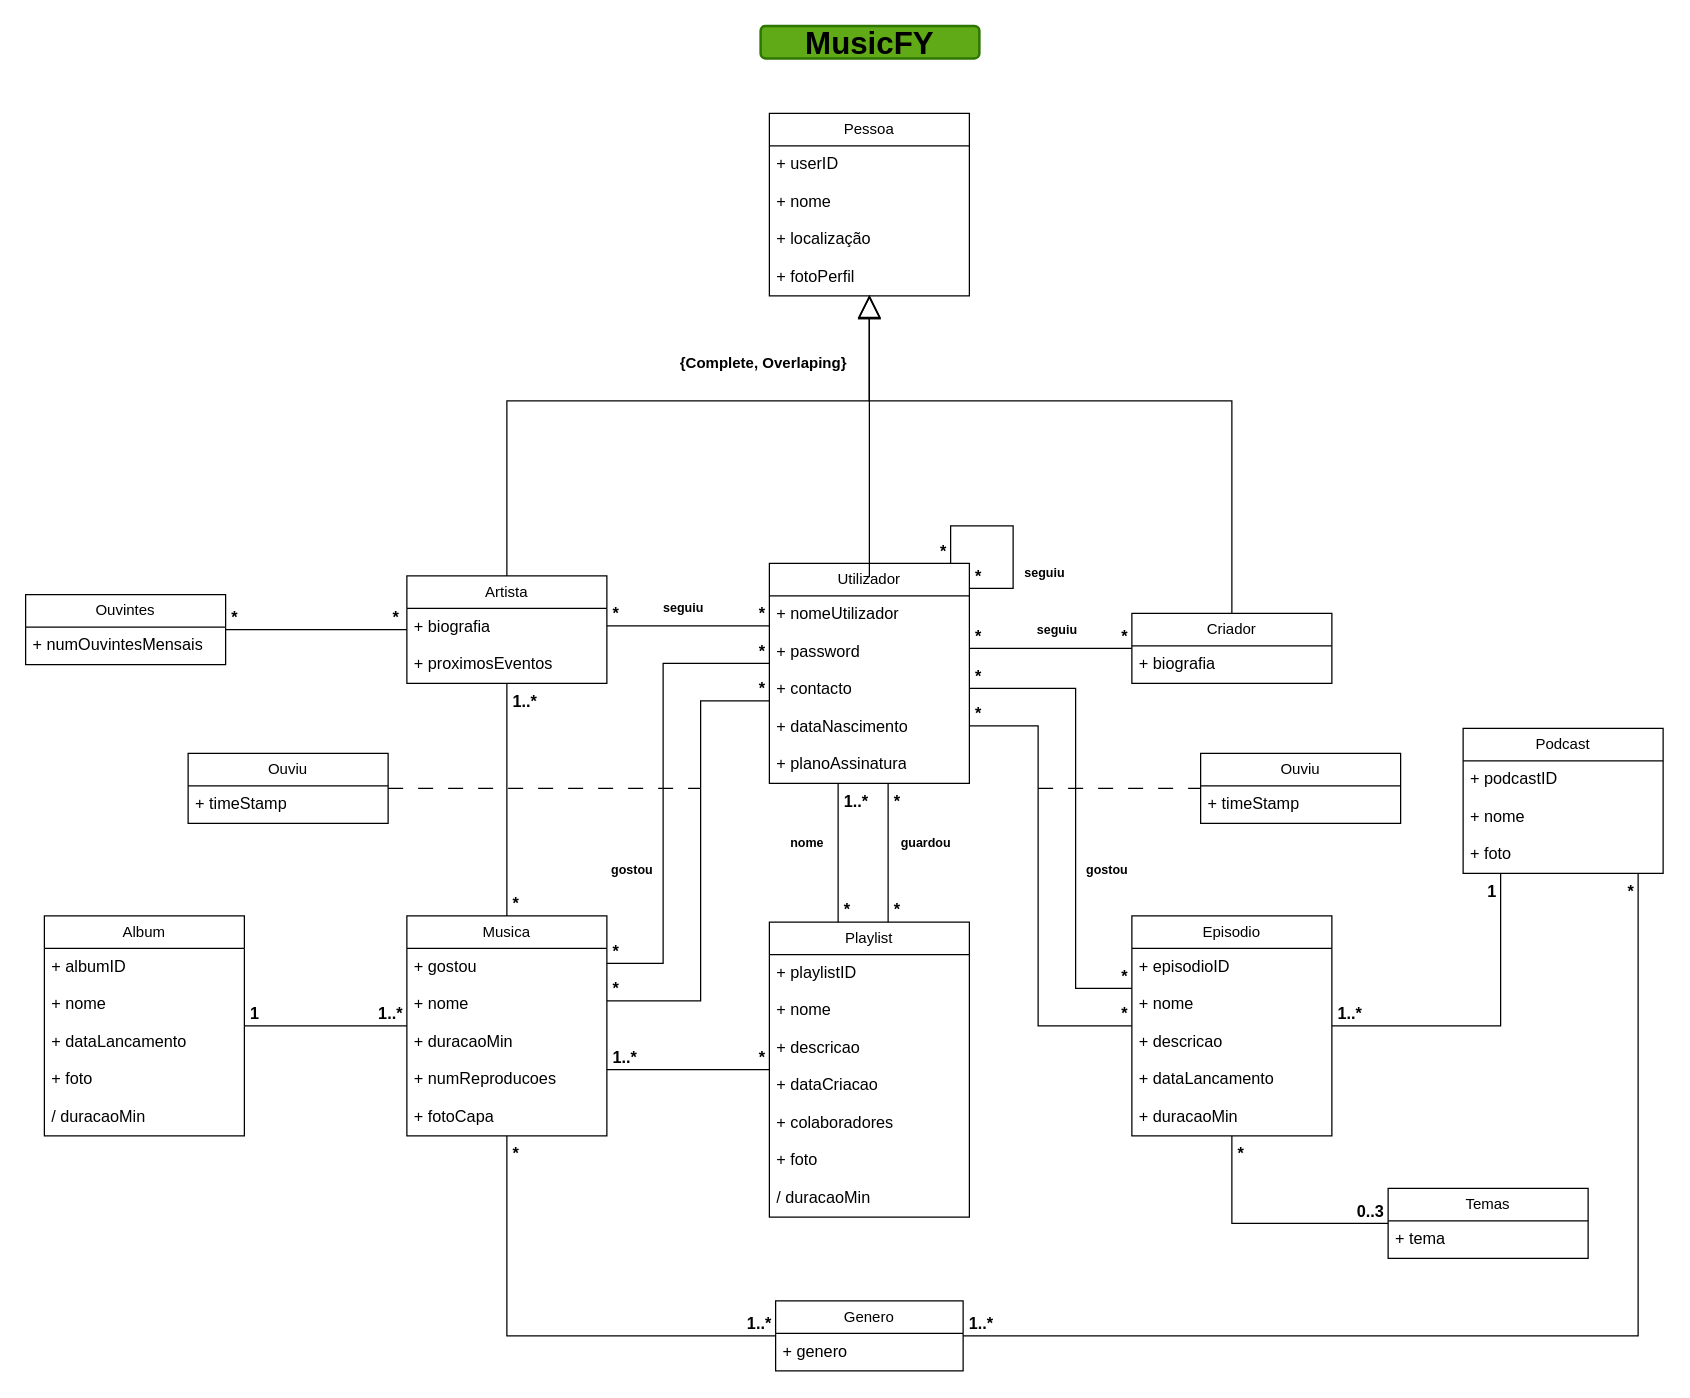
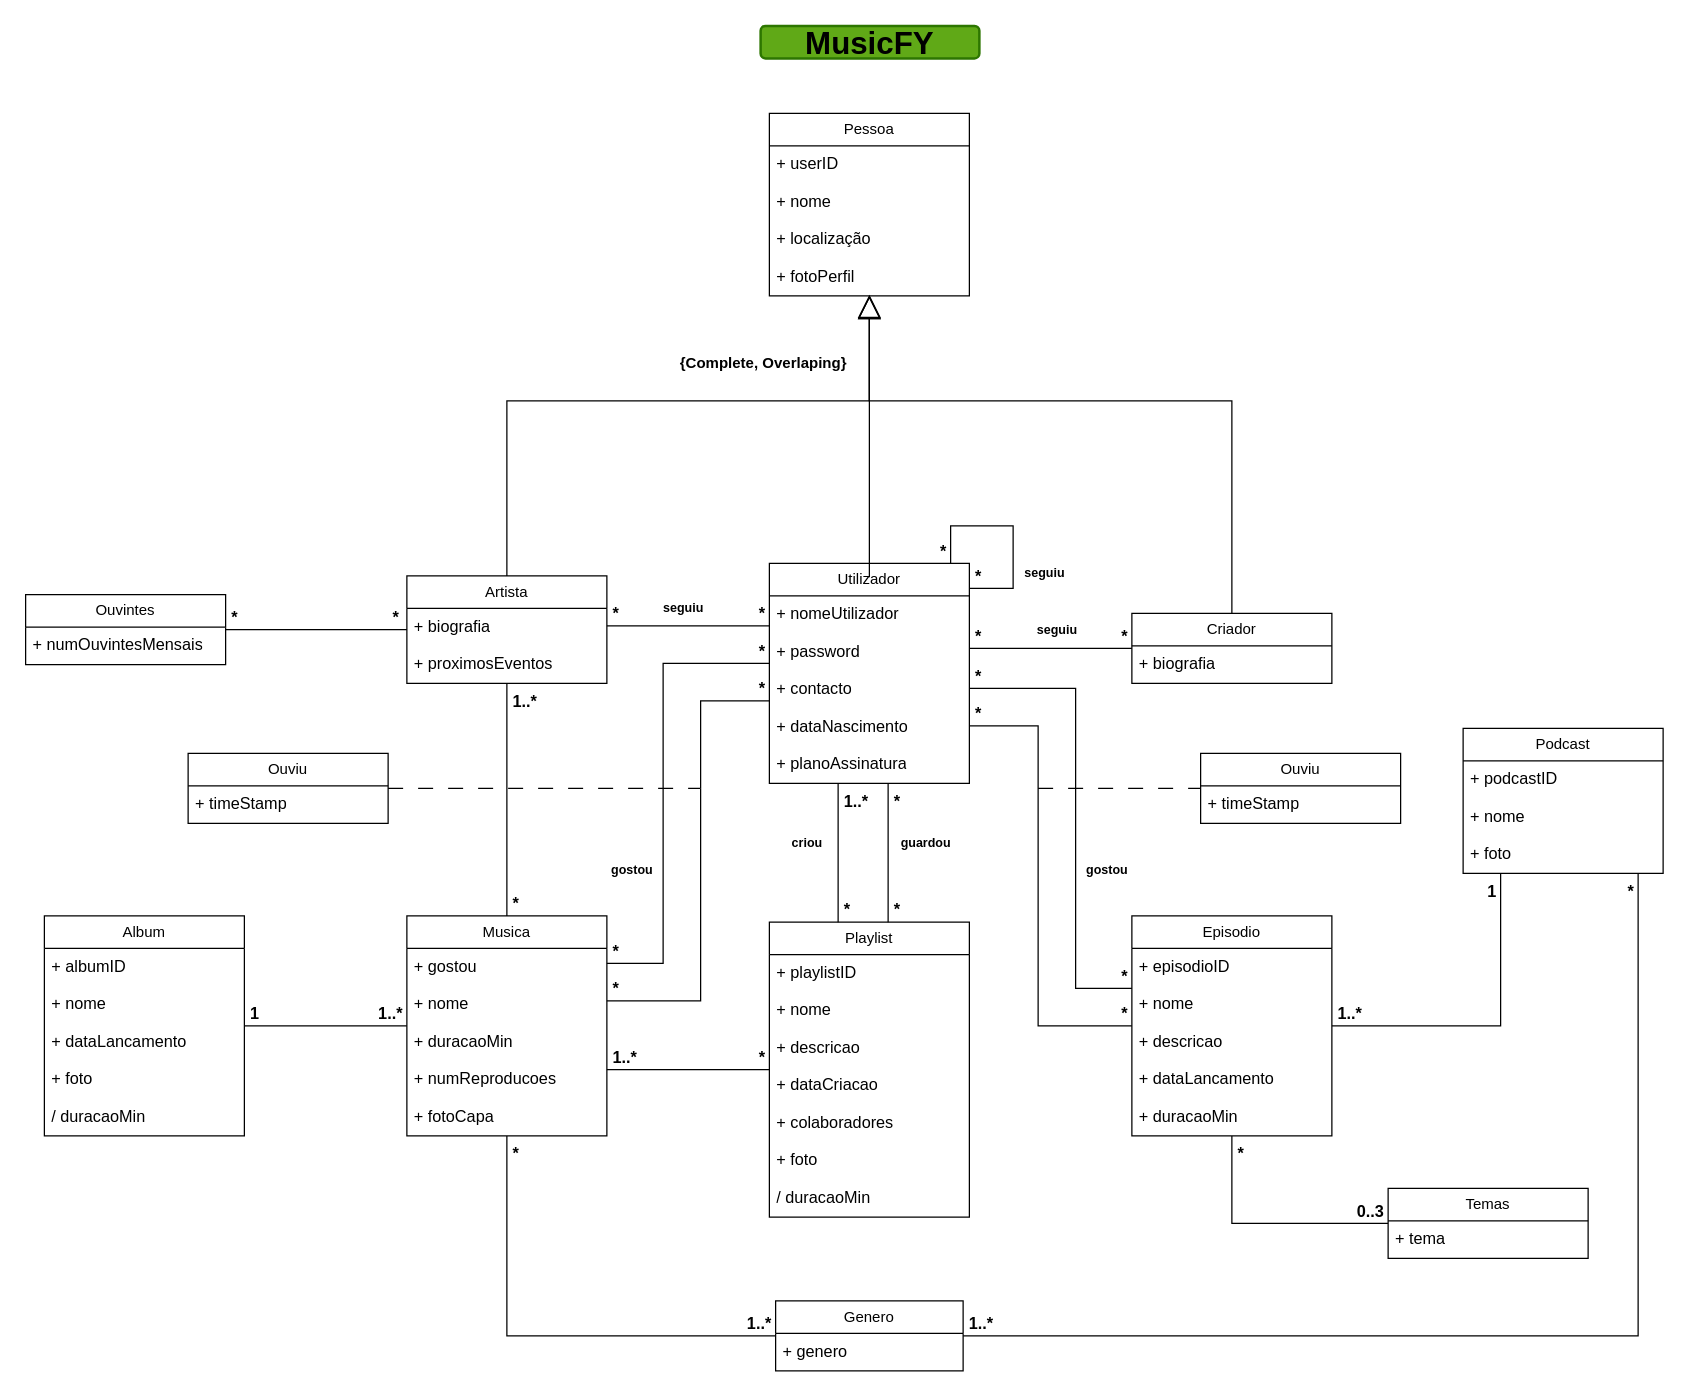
(808, 842) -> (808, 842)
